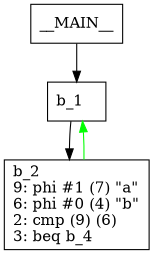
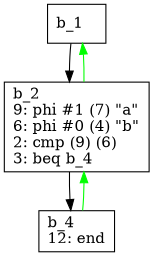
(77, 24) -> none
none -> (77, 231)
